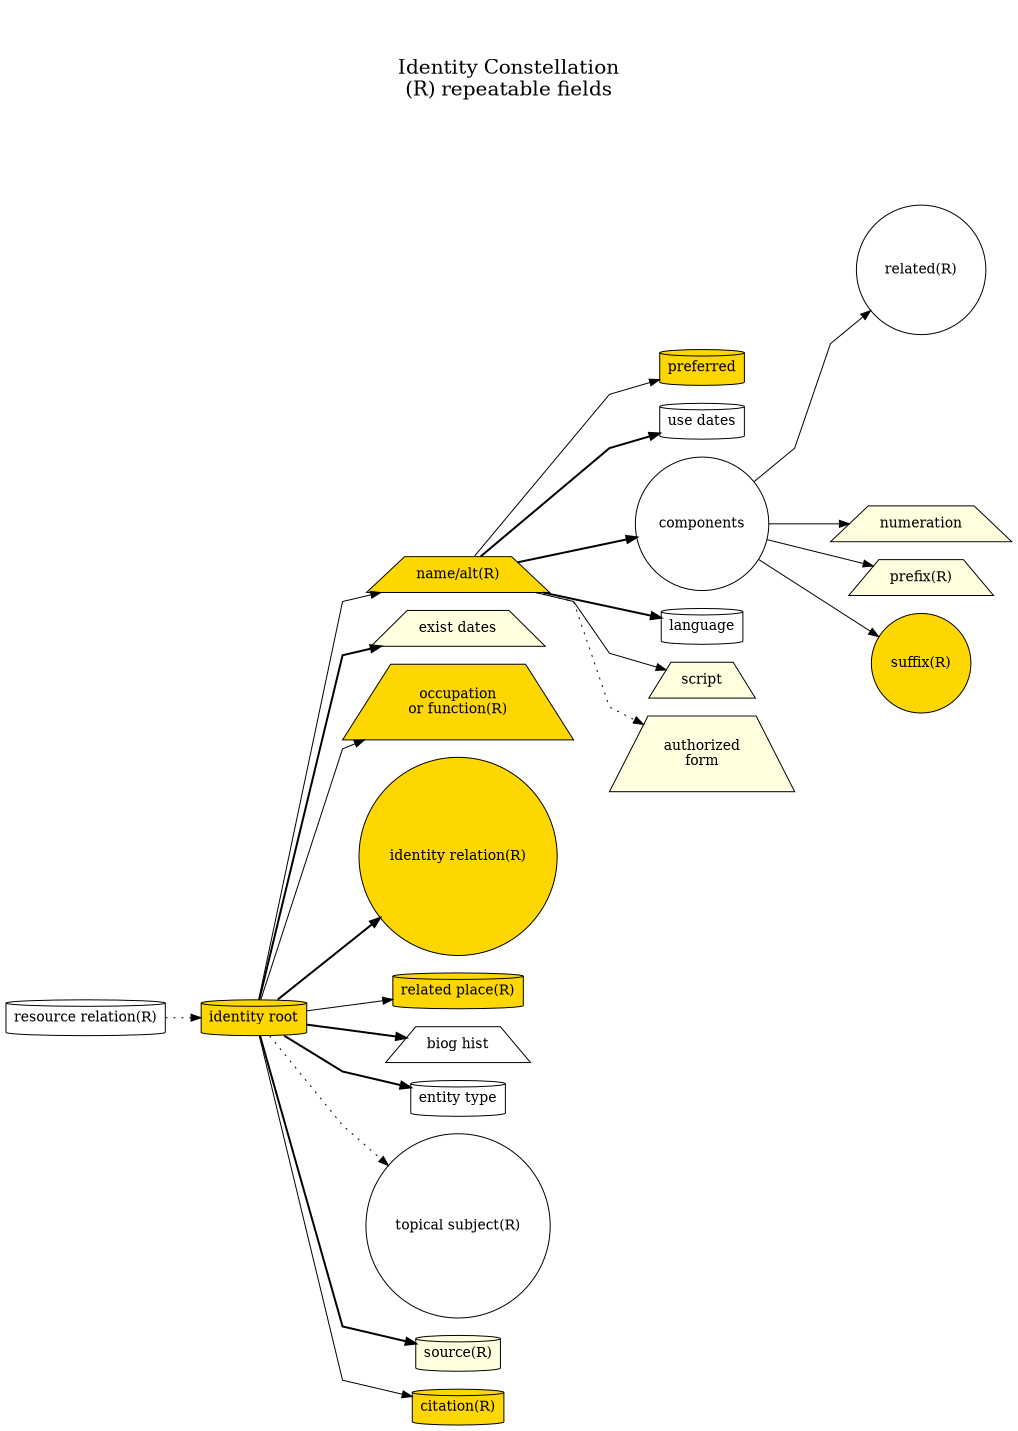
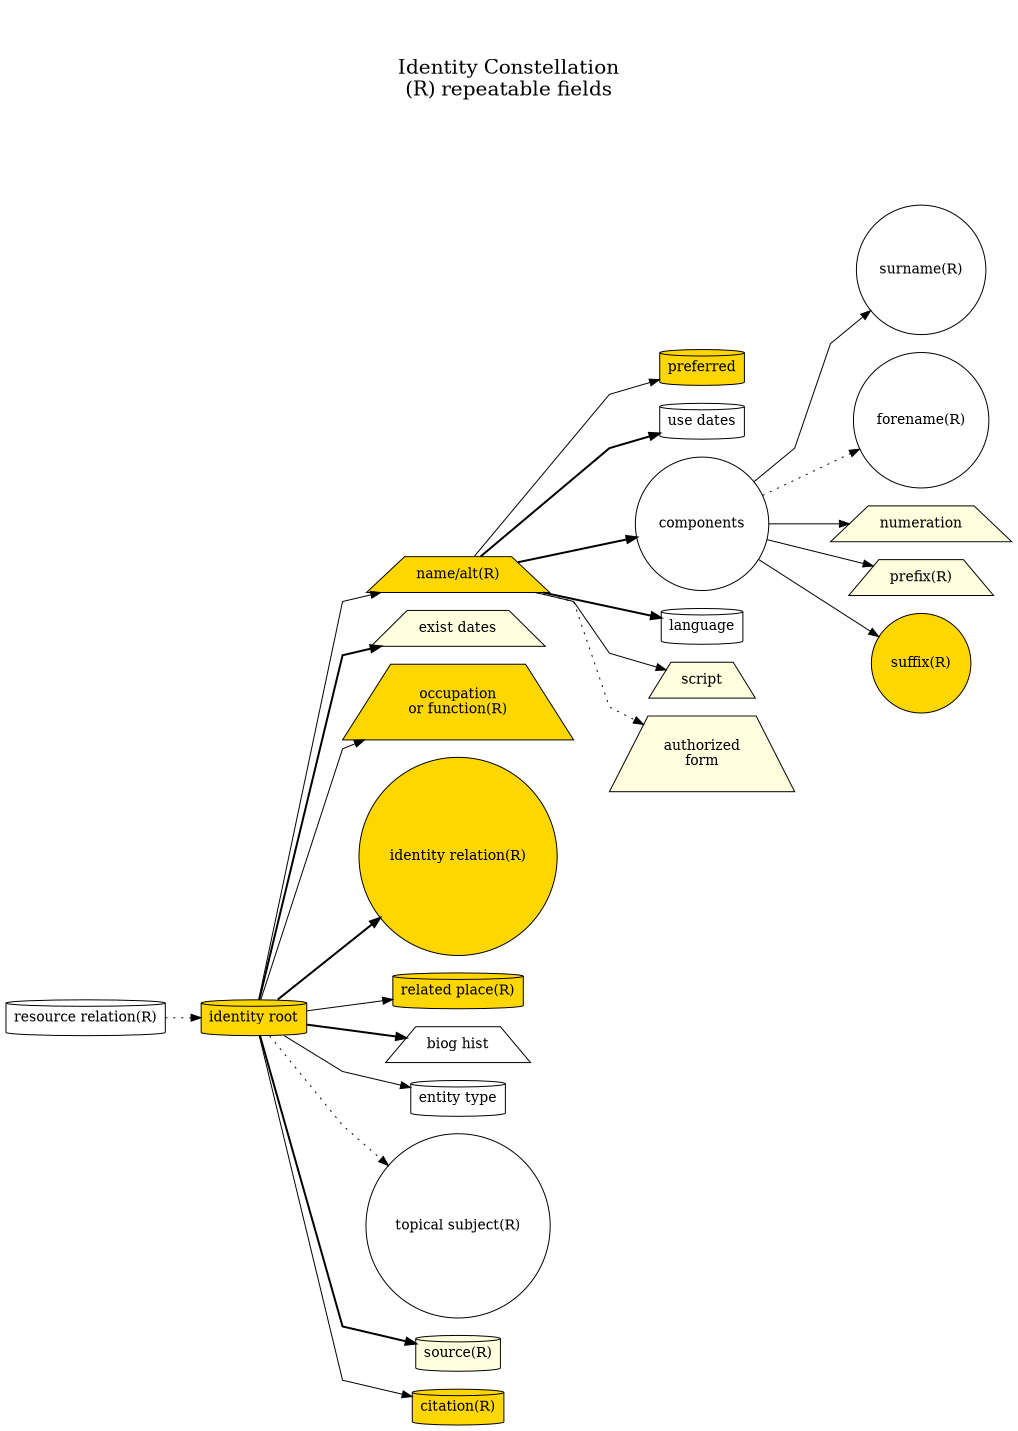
(921, 270) -> (921, 270)
none -> (921, 420)
(339, 1069) -> (339, 1069)
